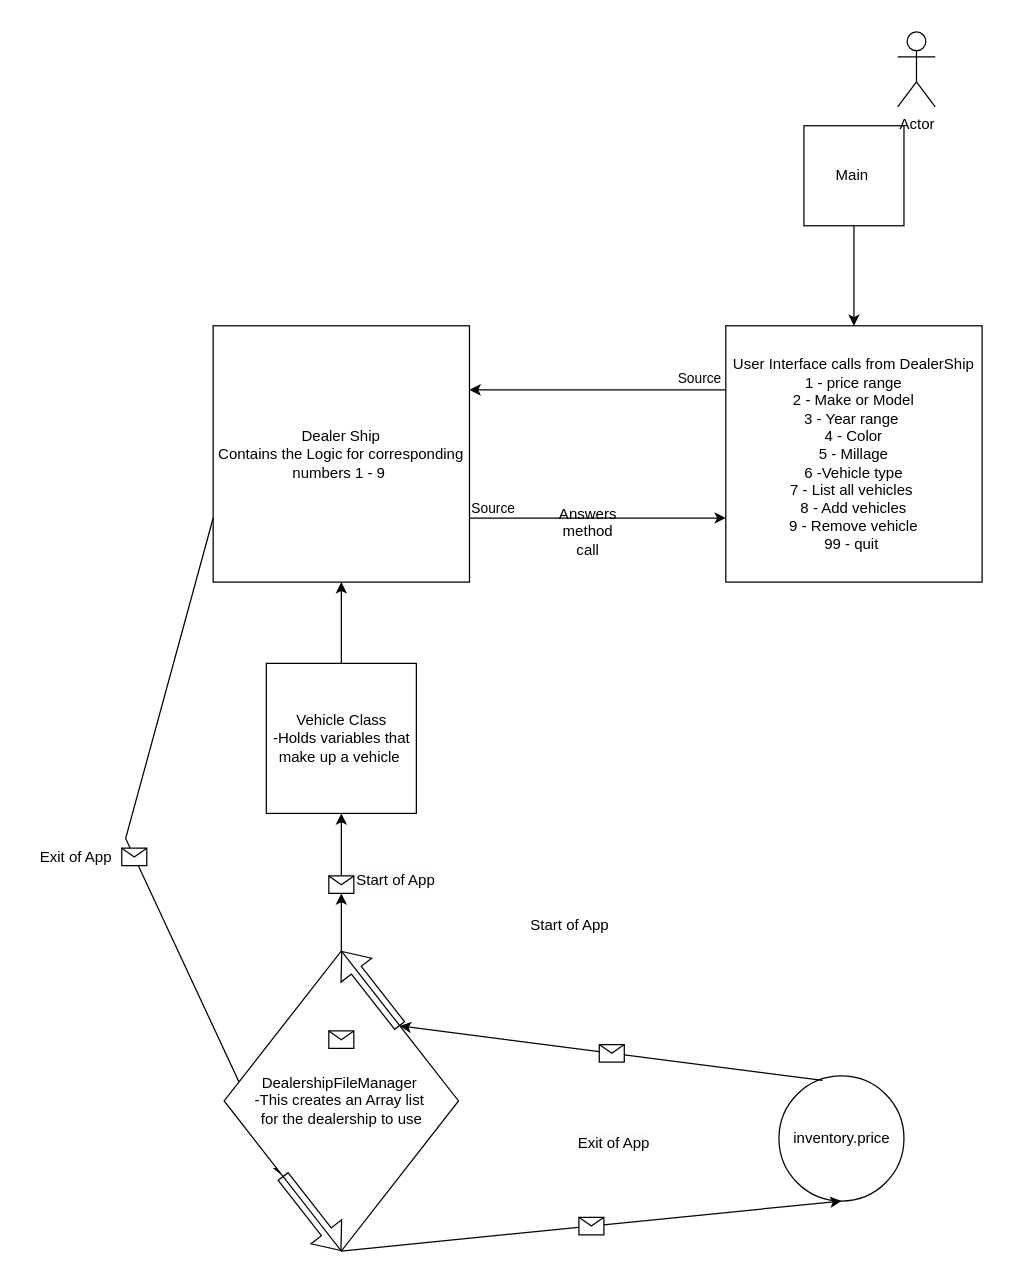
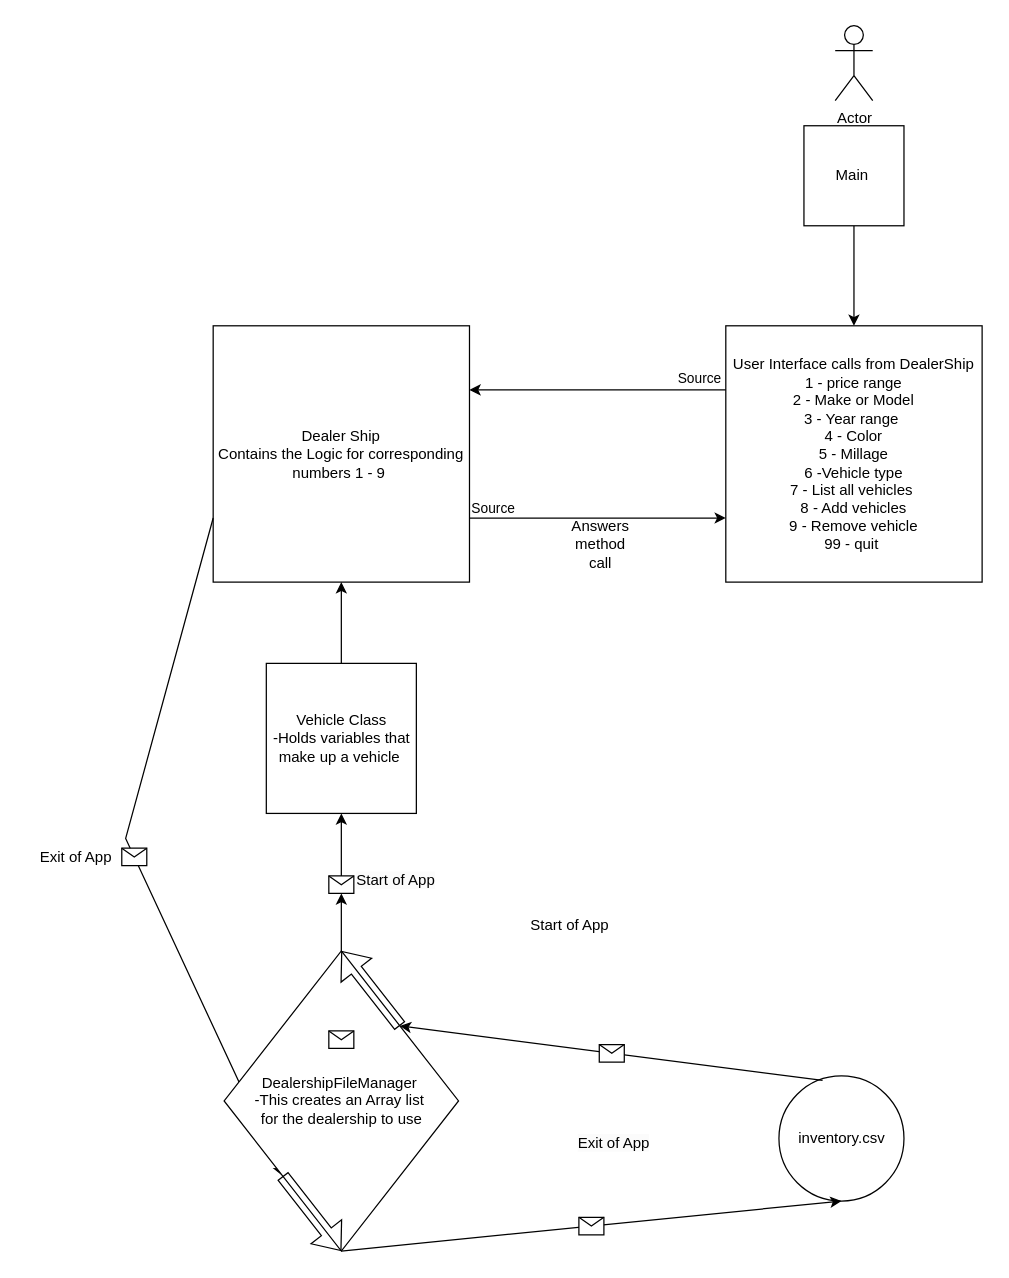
(916, 69) -> (854, 63)
(588, 532) -> (601, 544)
(842, 1138) -> (842, 1138)
